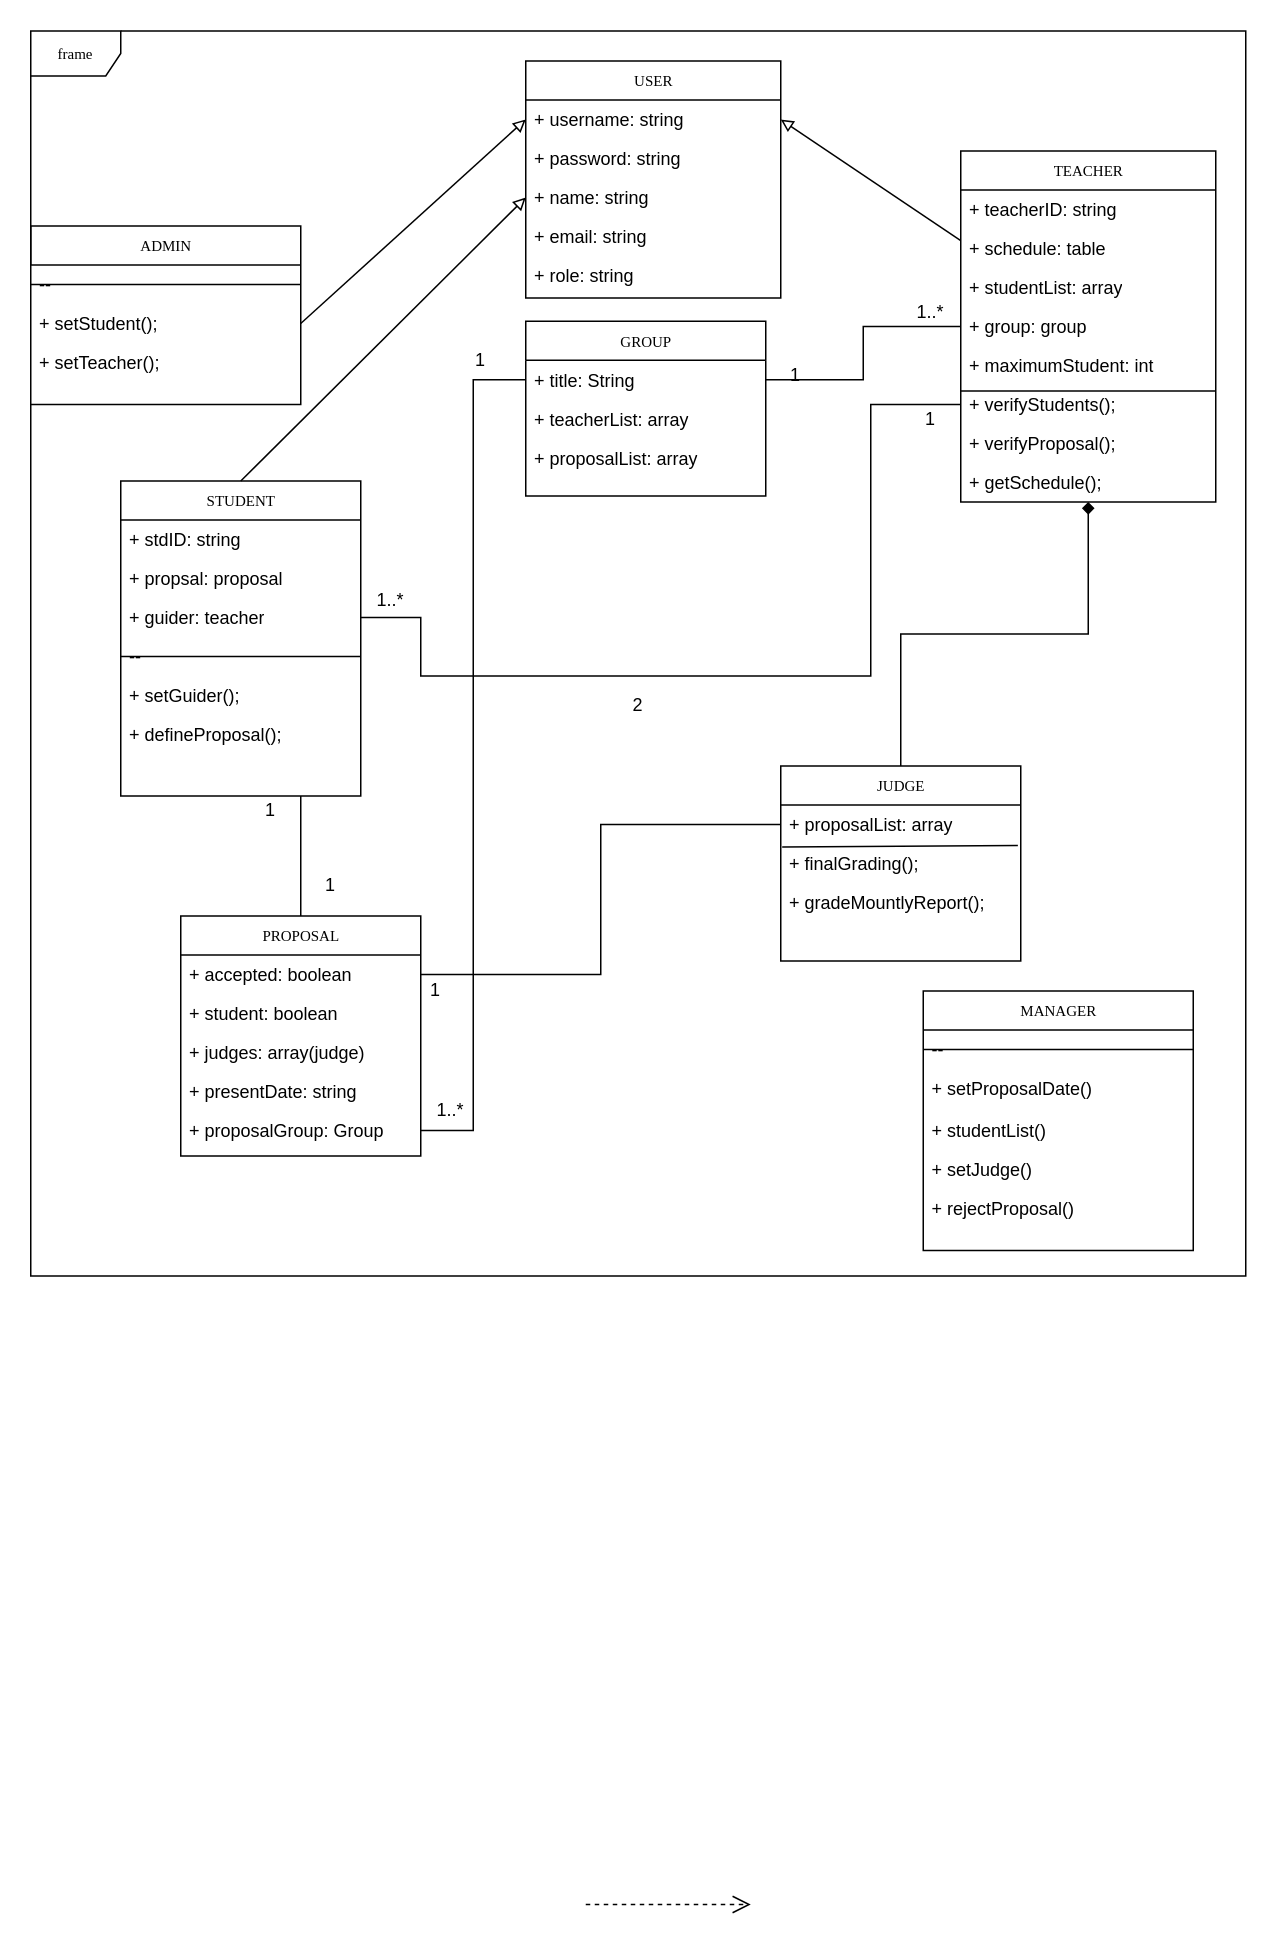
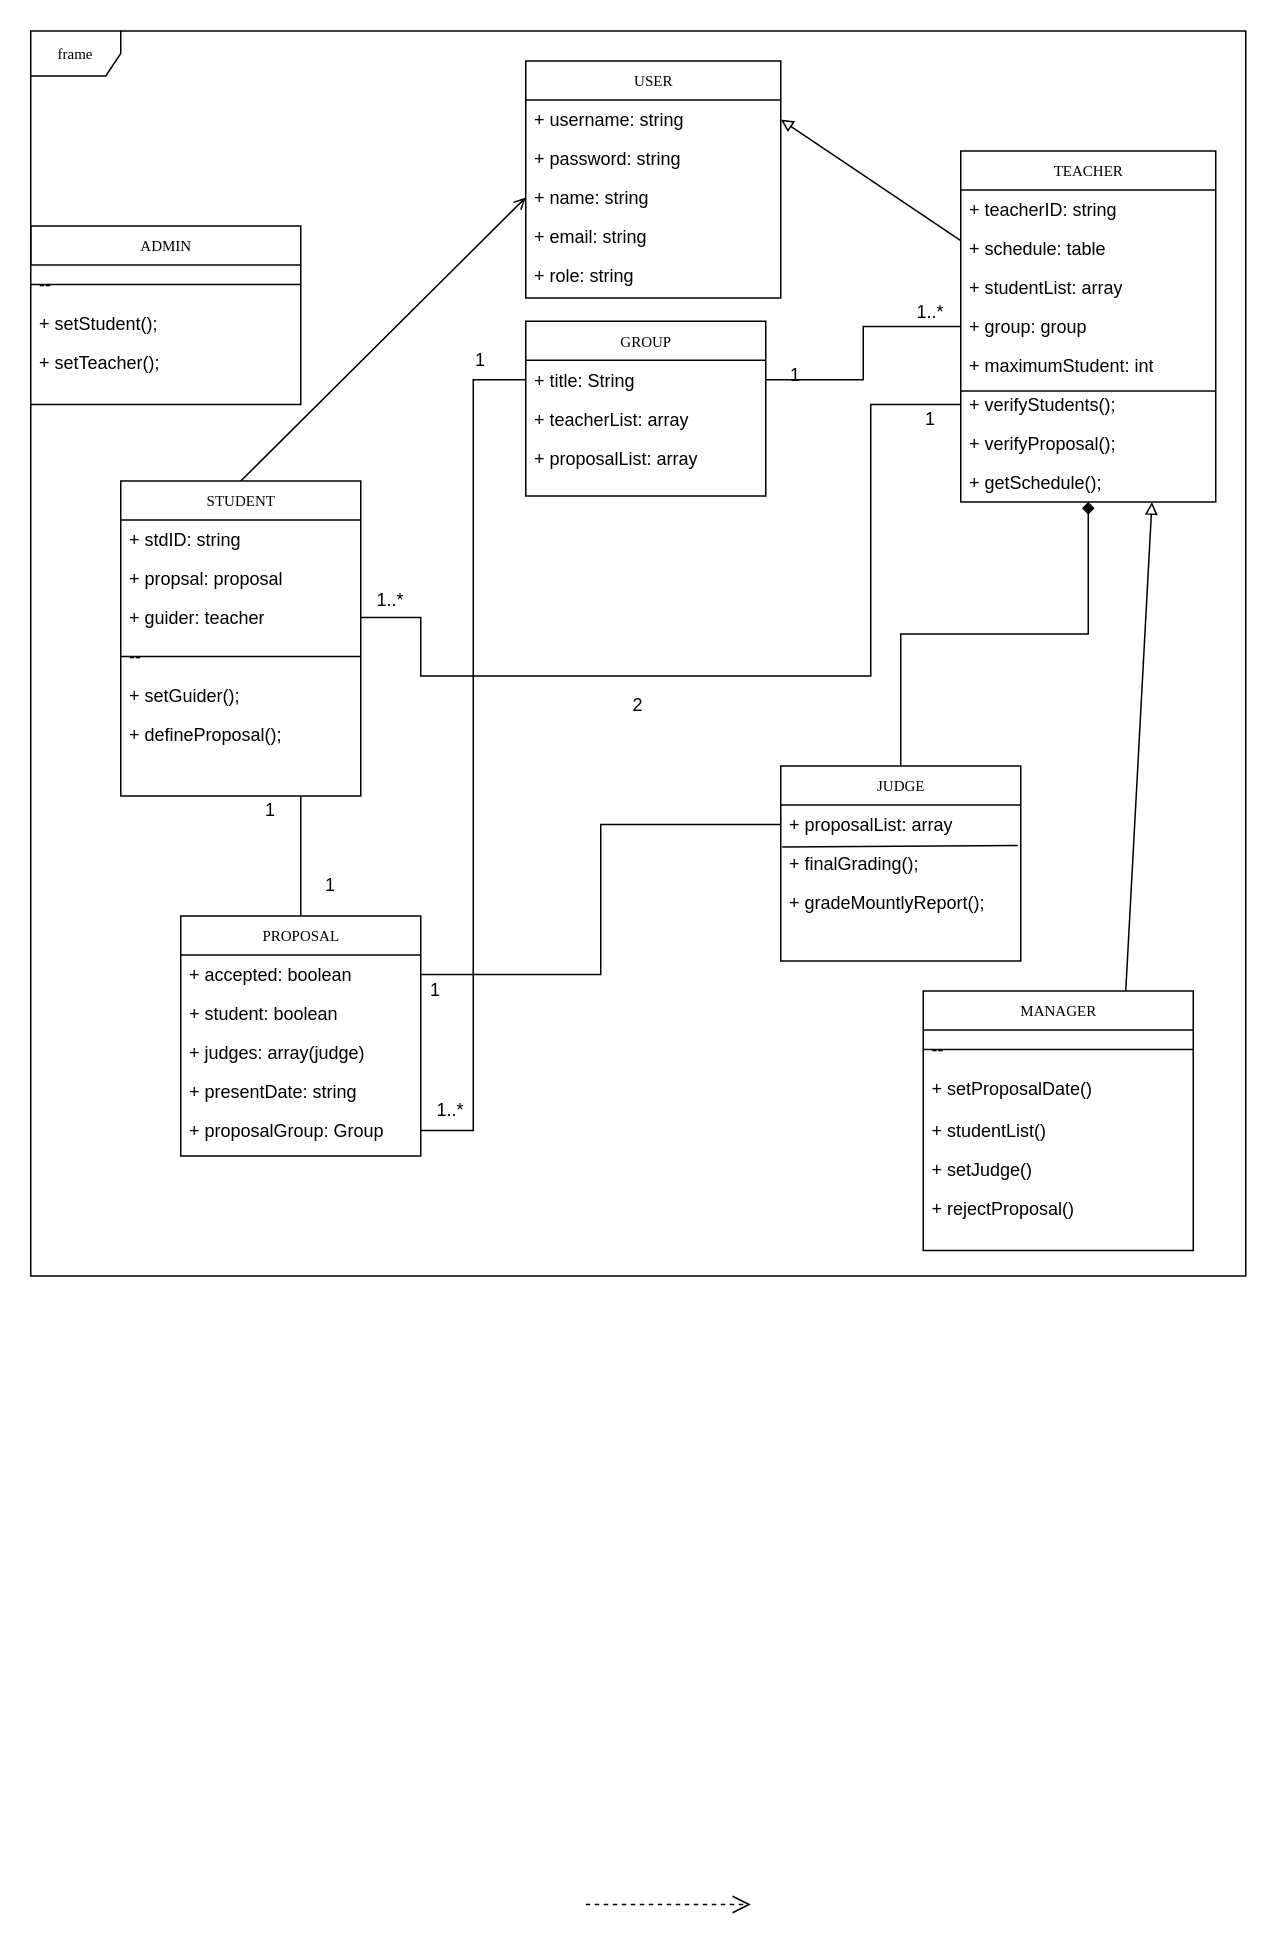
(516, 207) -> (519, 204)
(408, 226) -> none
none -> (1139, 751)
